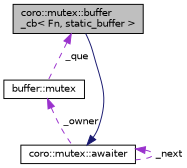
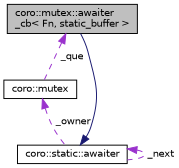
(78, 19) -> (72, 19)
(44, 89) -> (40, 89)
(78, 154) -> (72, 154)
